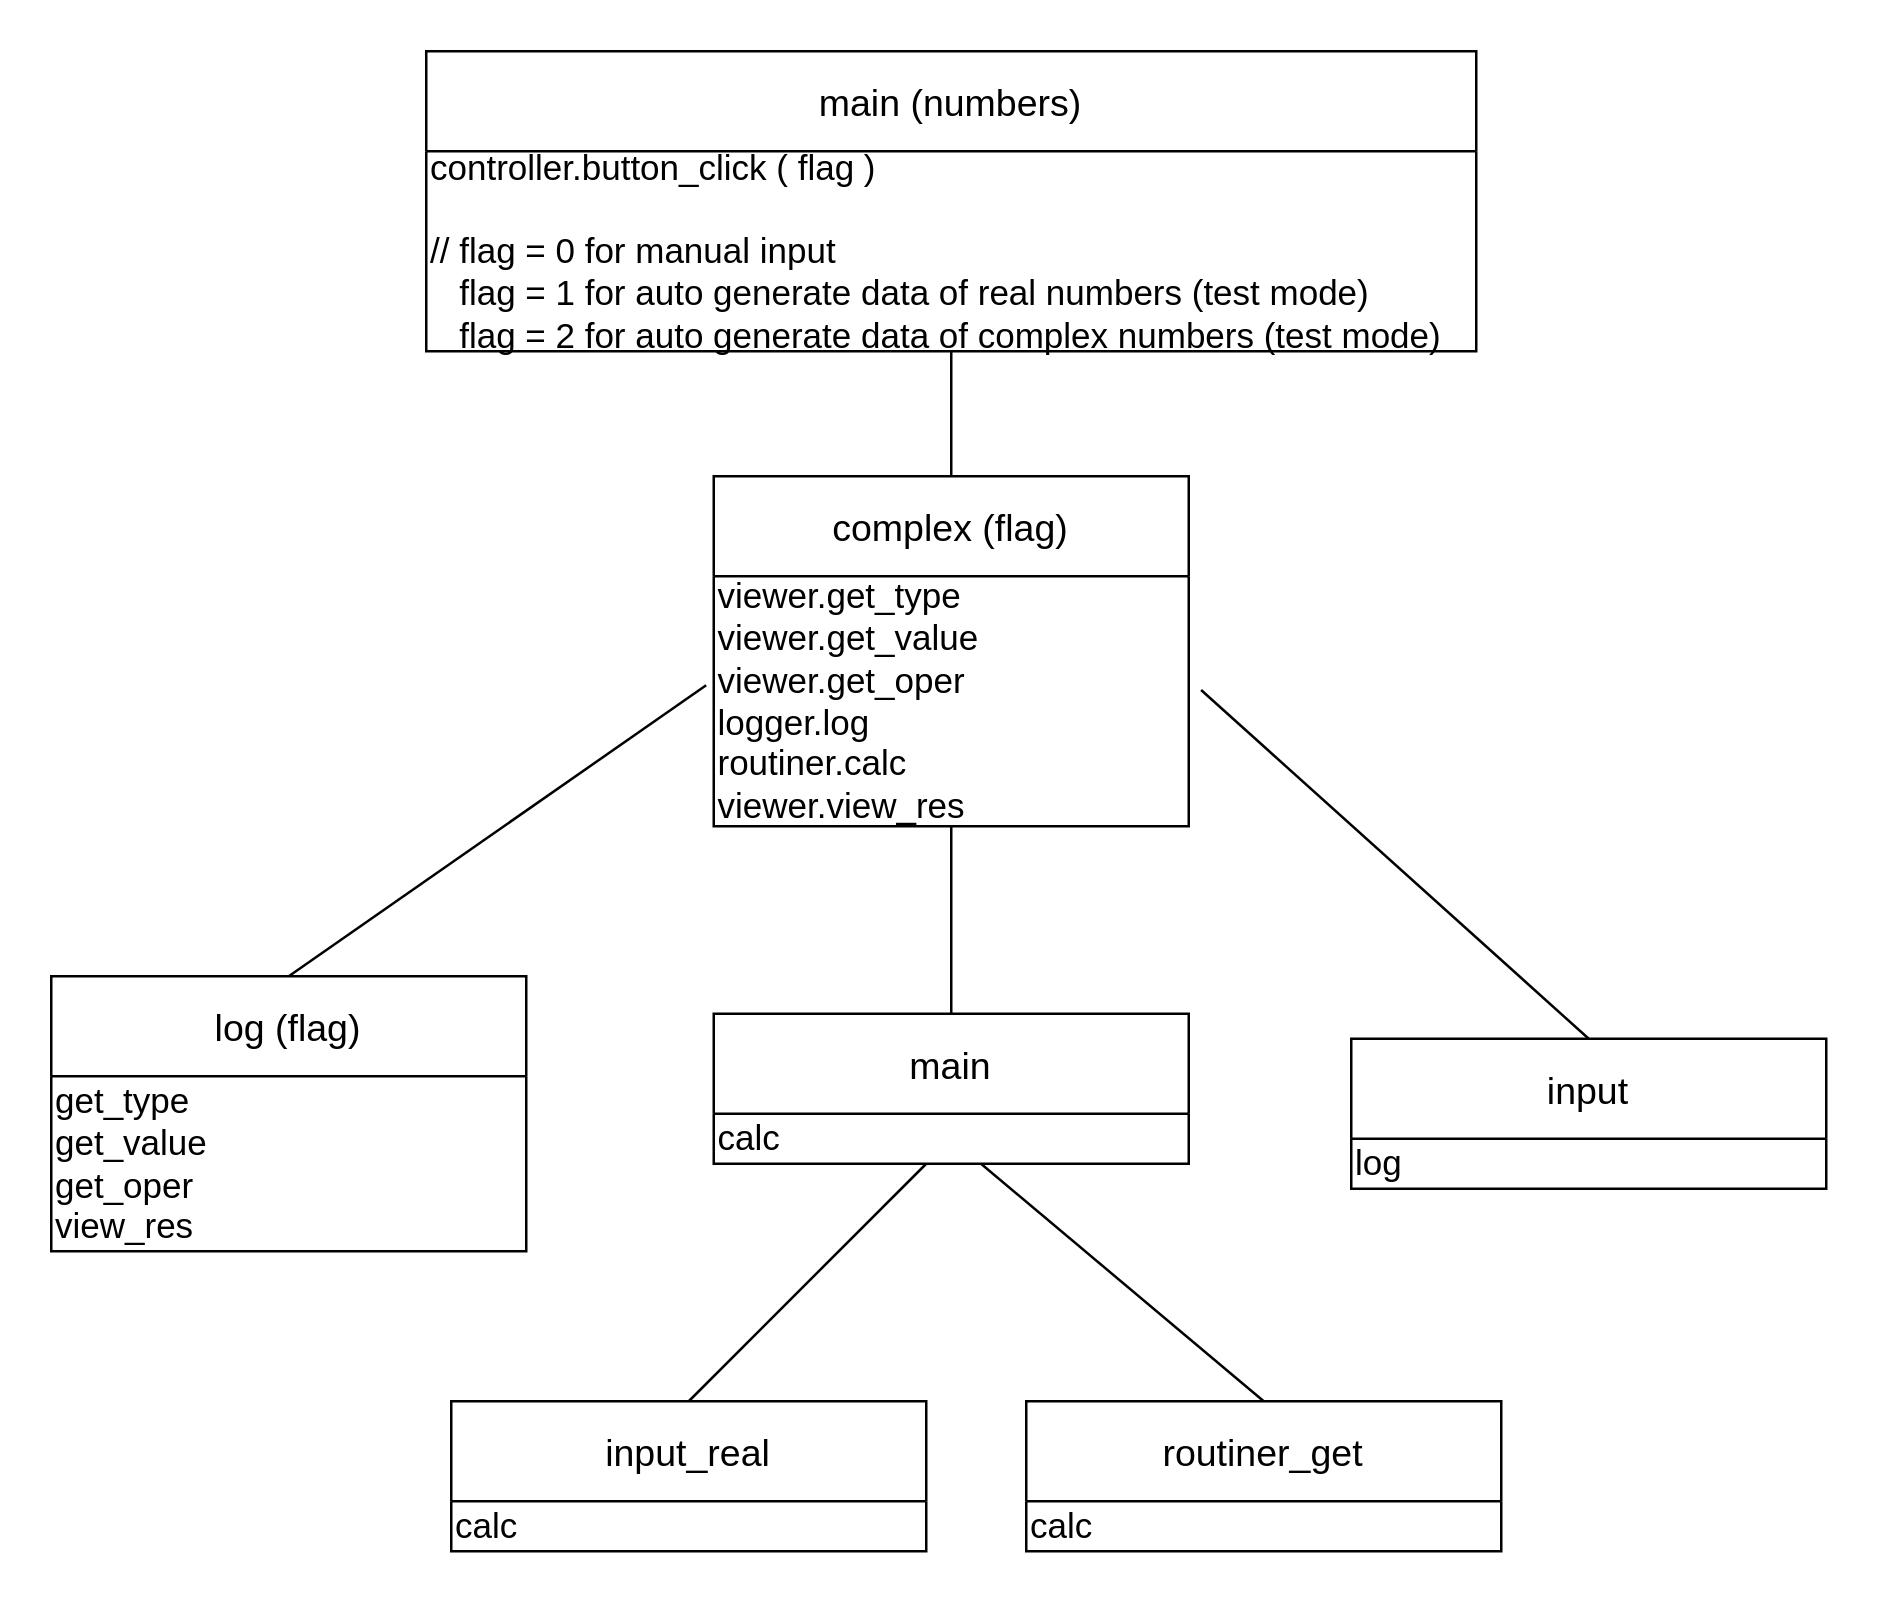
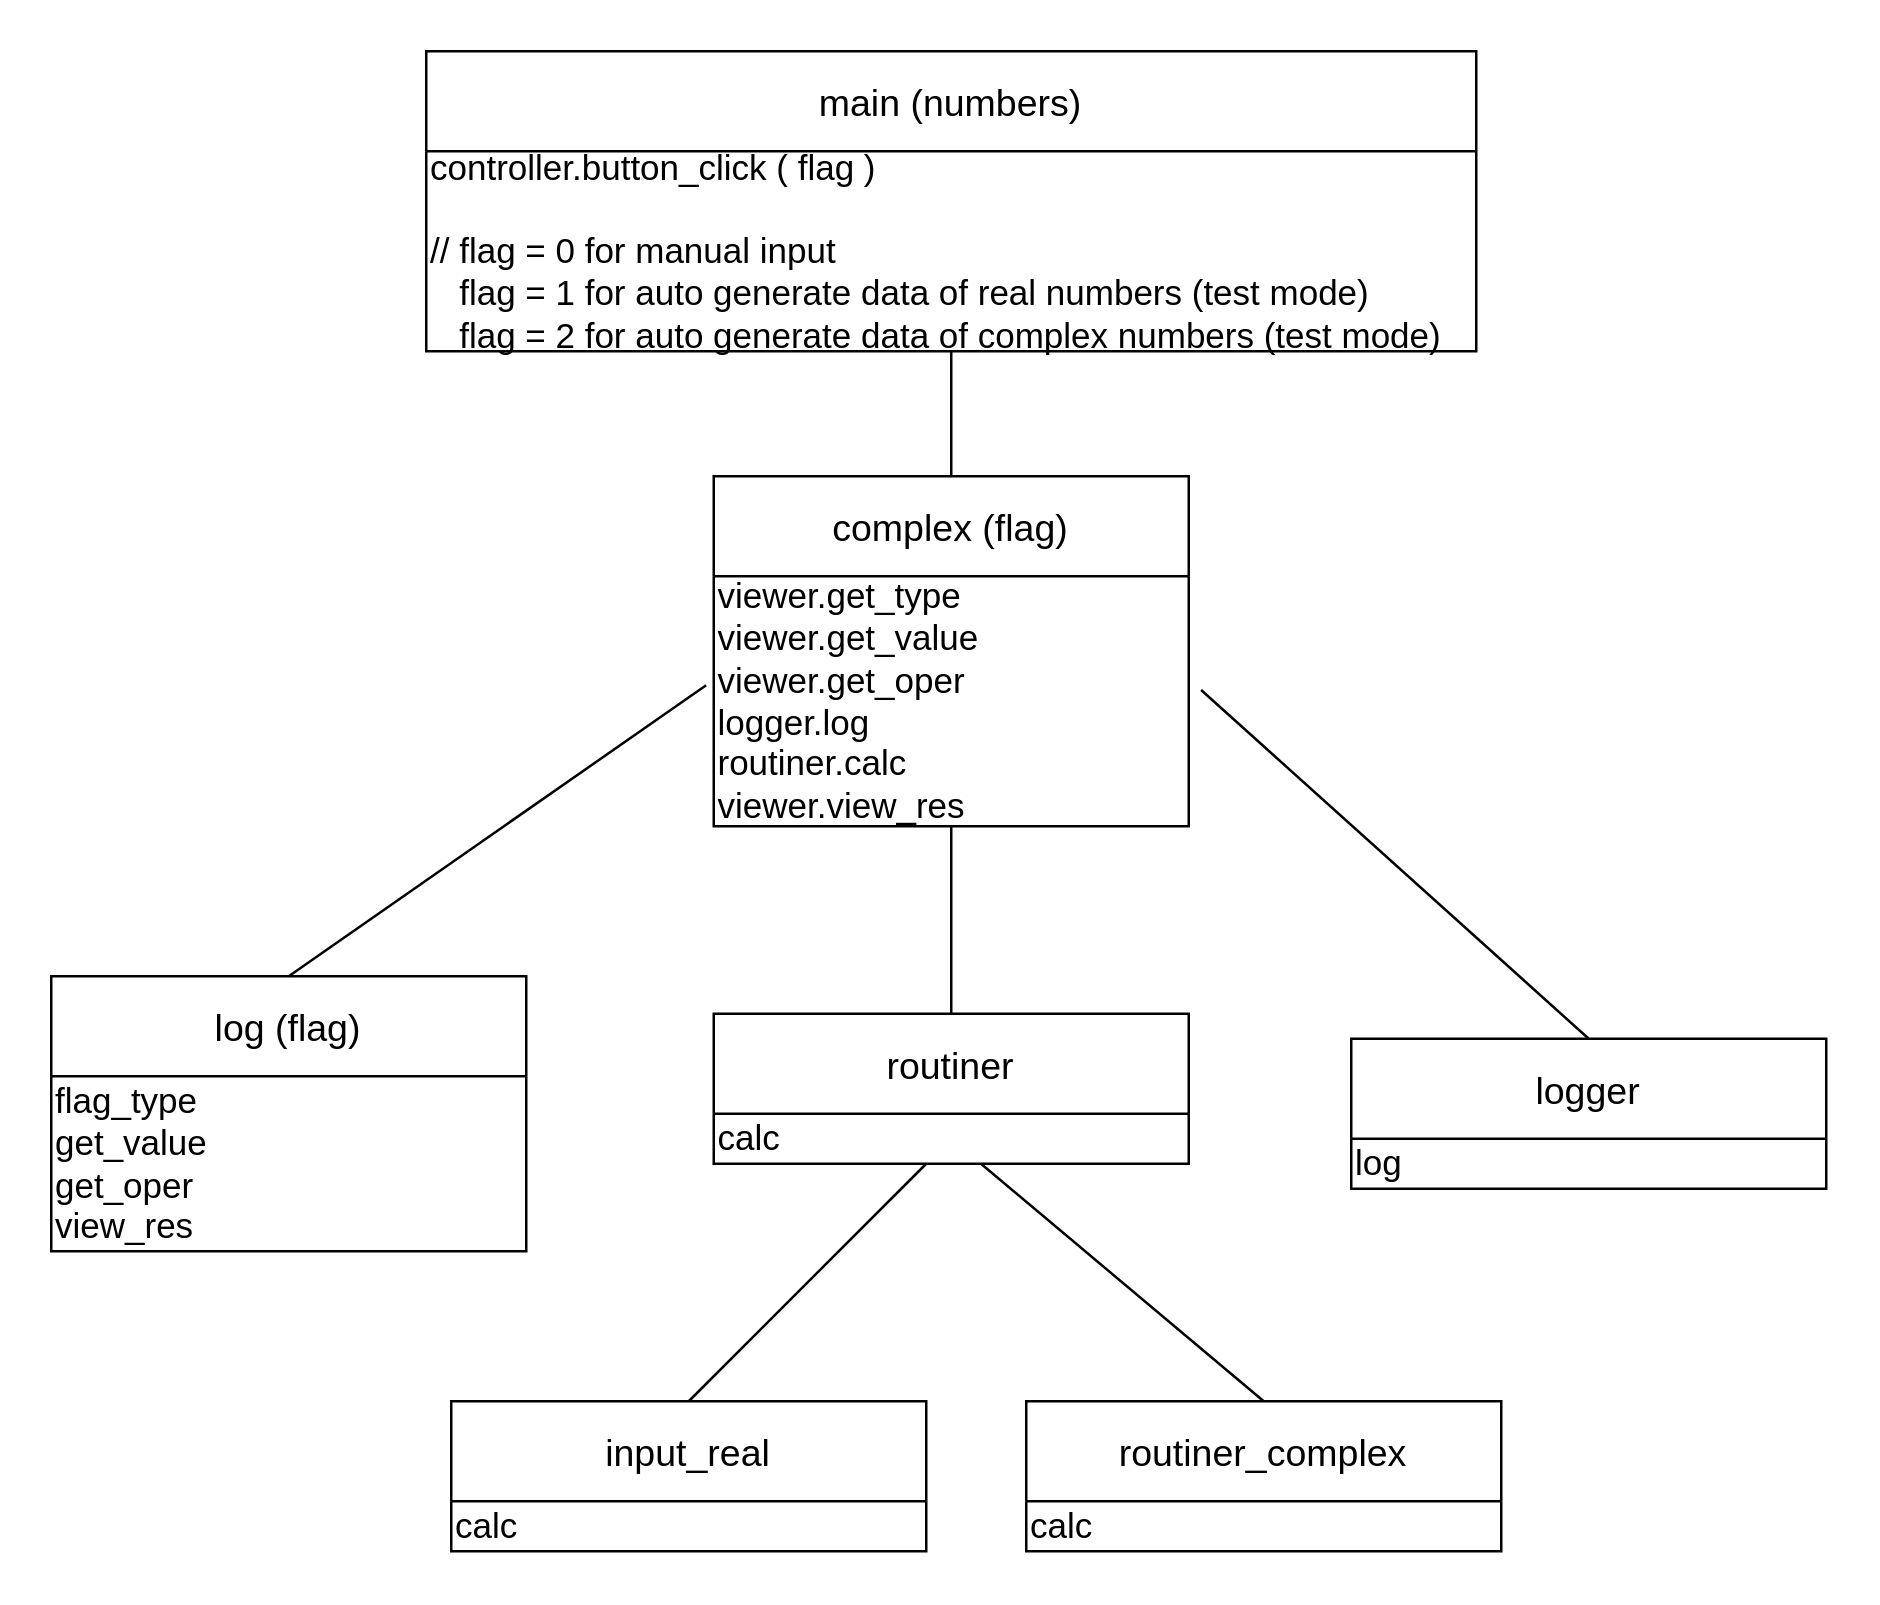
(950, 1066) -> (950, 1066)
(1588, 1091) -> (1588, 1091)
(128, 1164) -> (128, 1164)
(1263, 1454) -> (1263, 1454)
